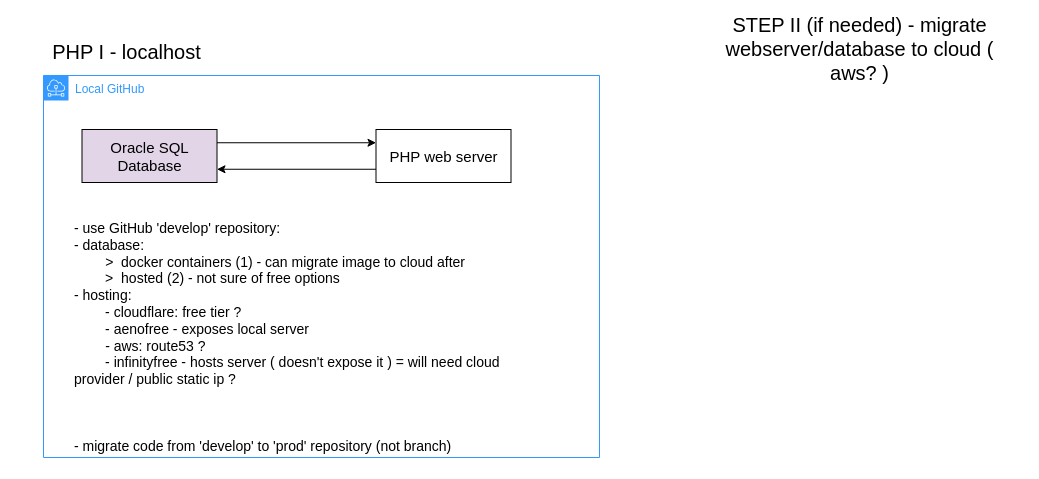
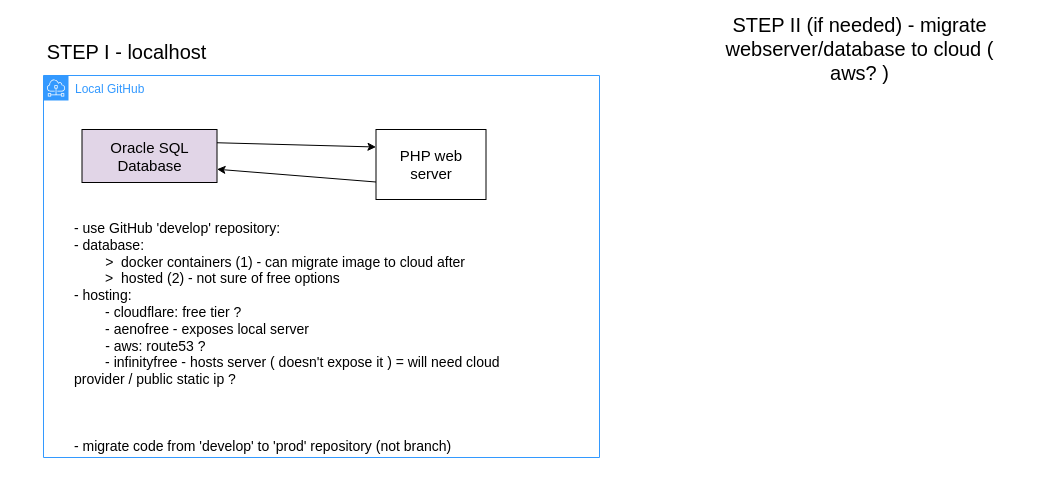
(127, 52) -> (127, 52)
(444, 156) -> (431, 165)
